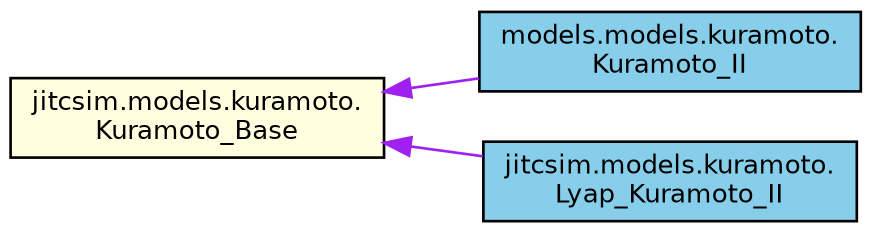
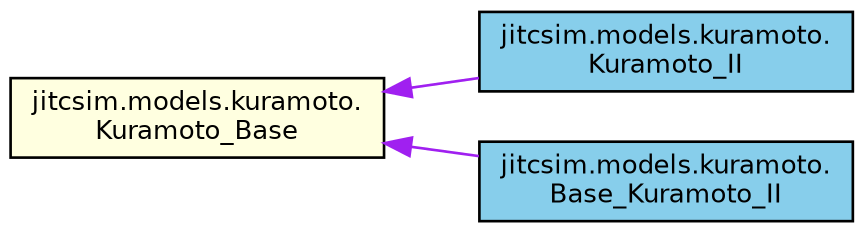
(670, 52) -> (666, 52)
(670, 181) -> (666, 181)
